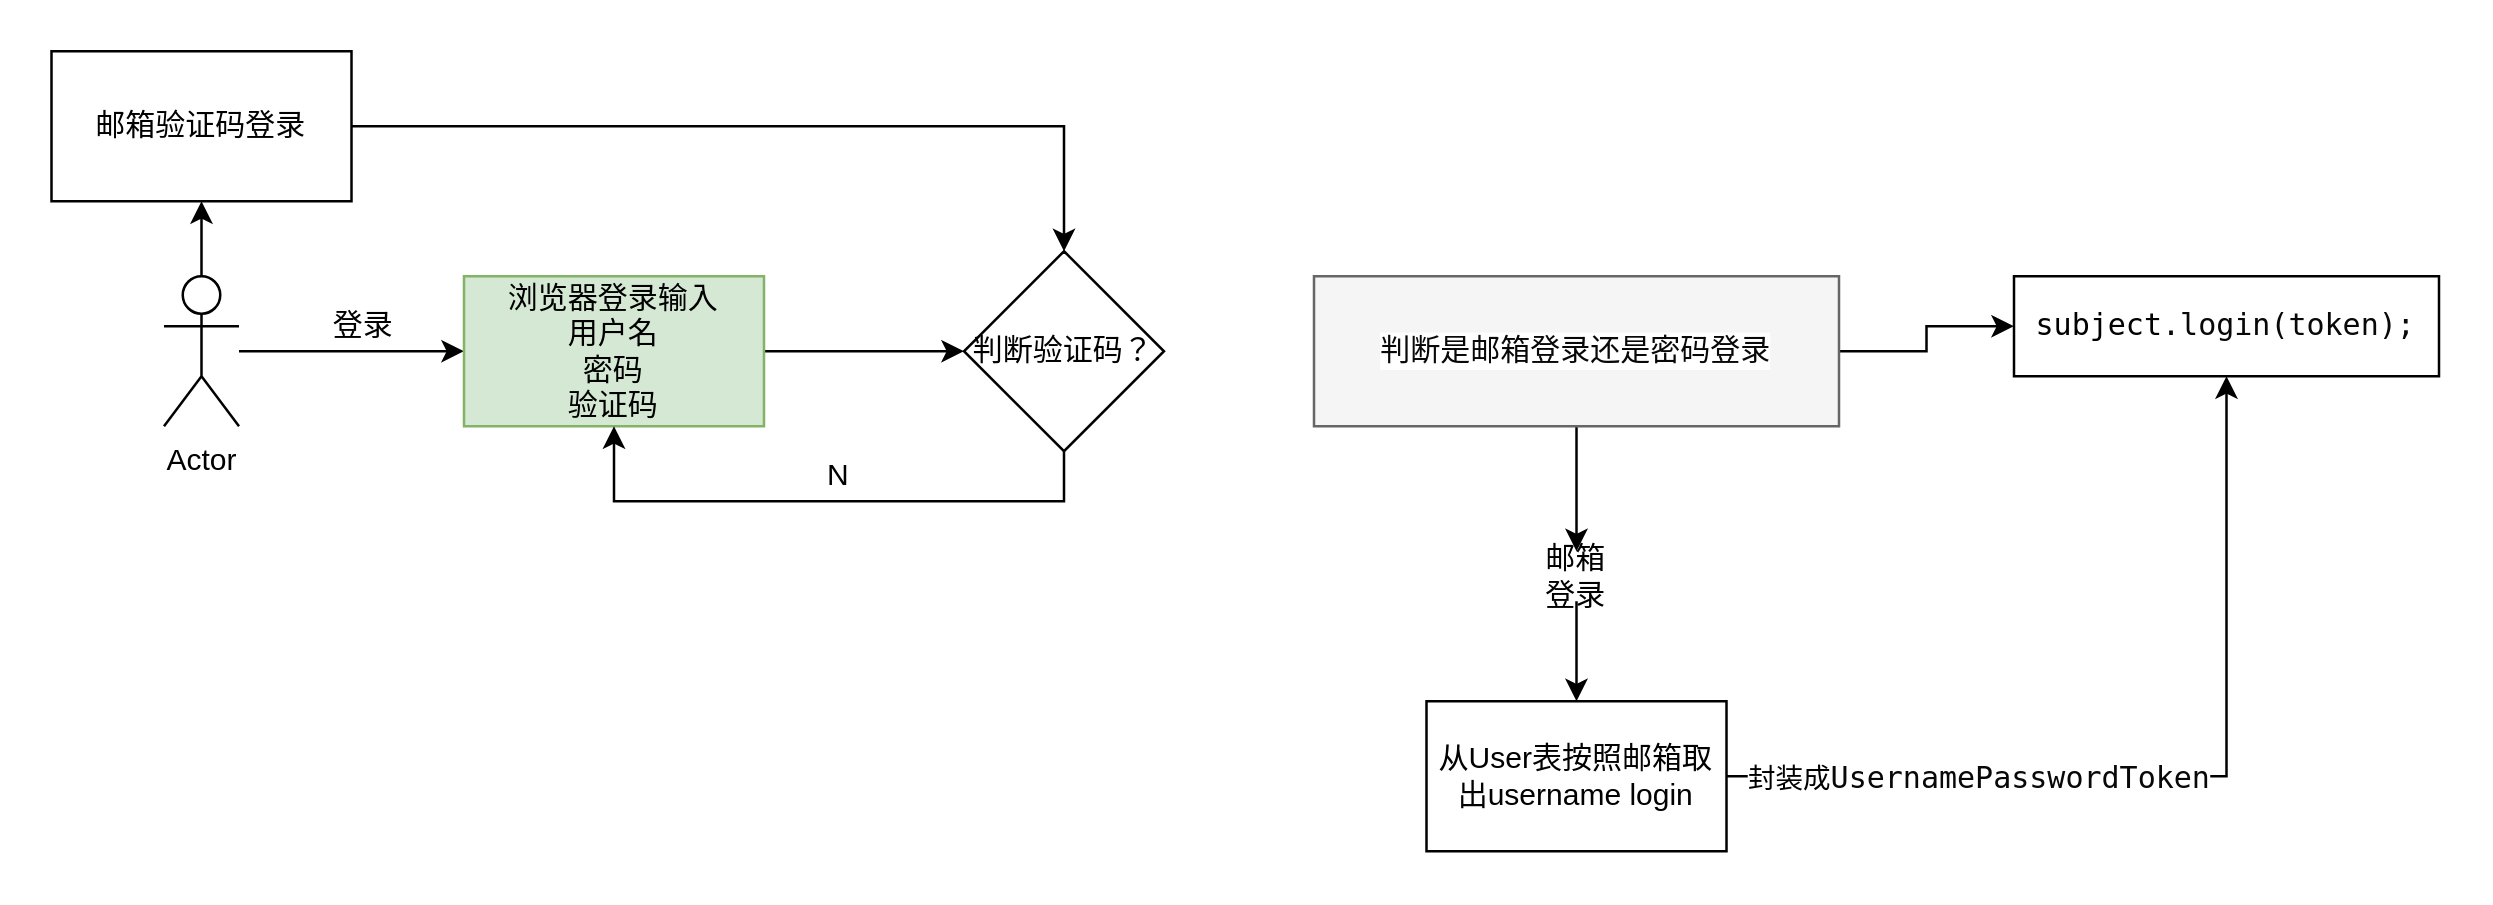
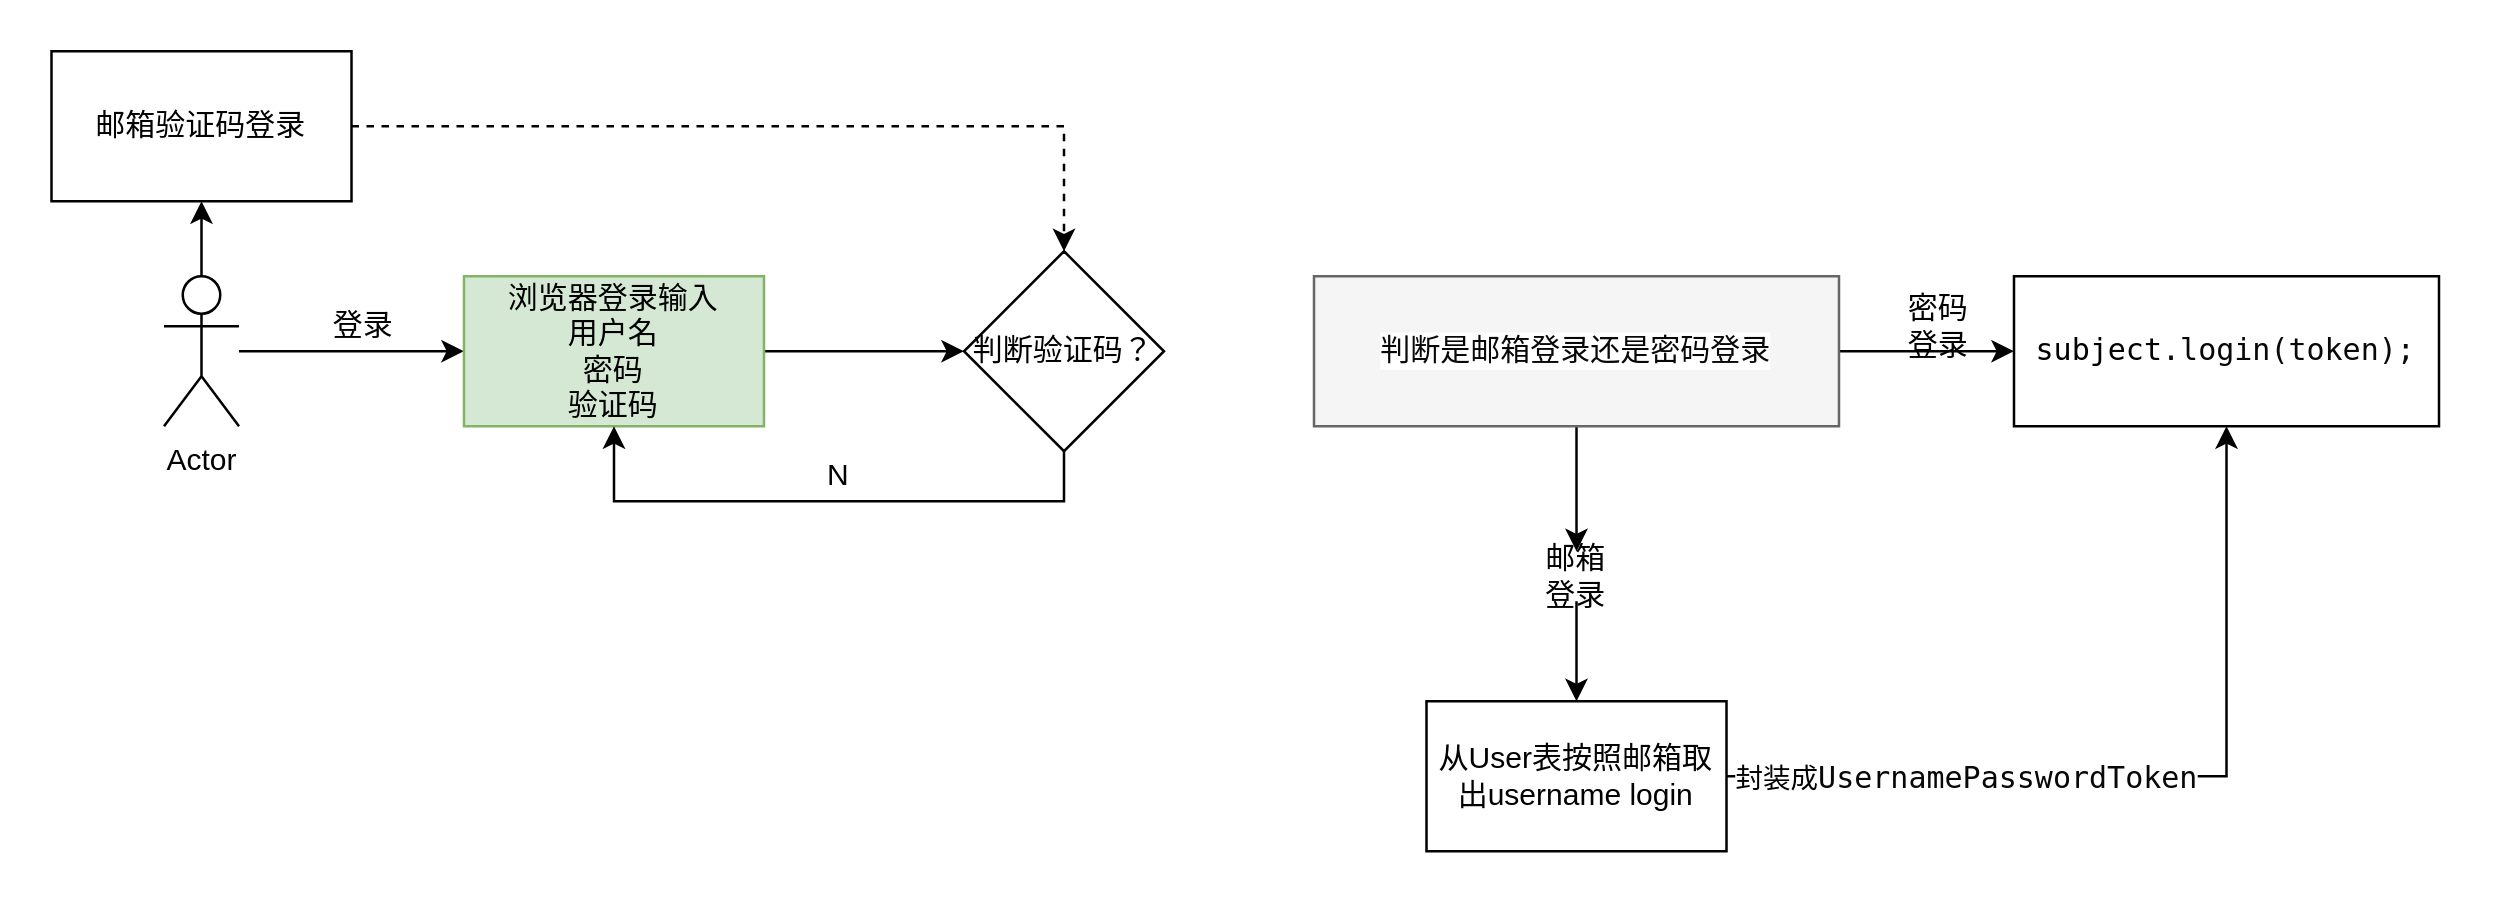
(765, 126) -> (765, 126)
none -> (1939, 326)
(2226, 326) -> (2226, 351)
